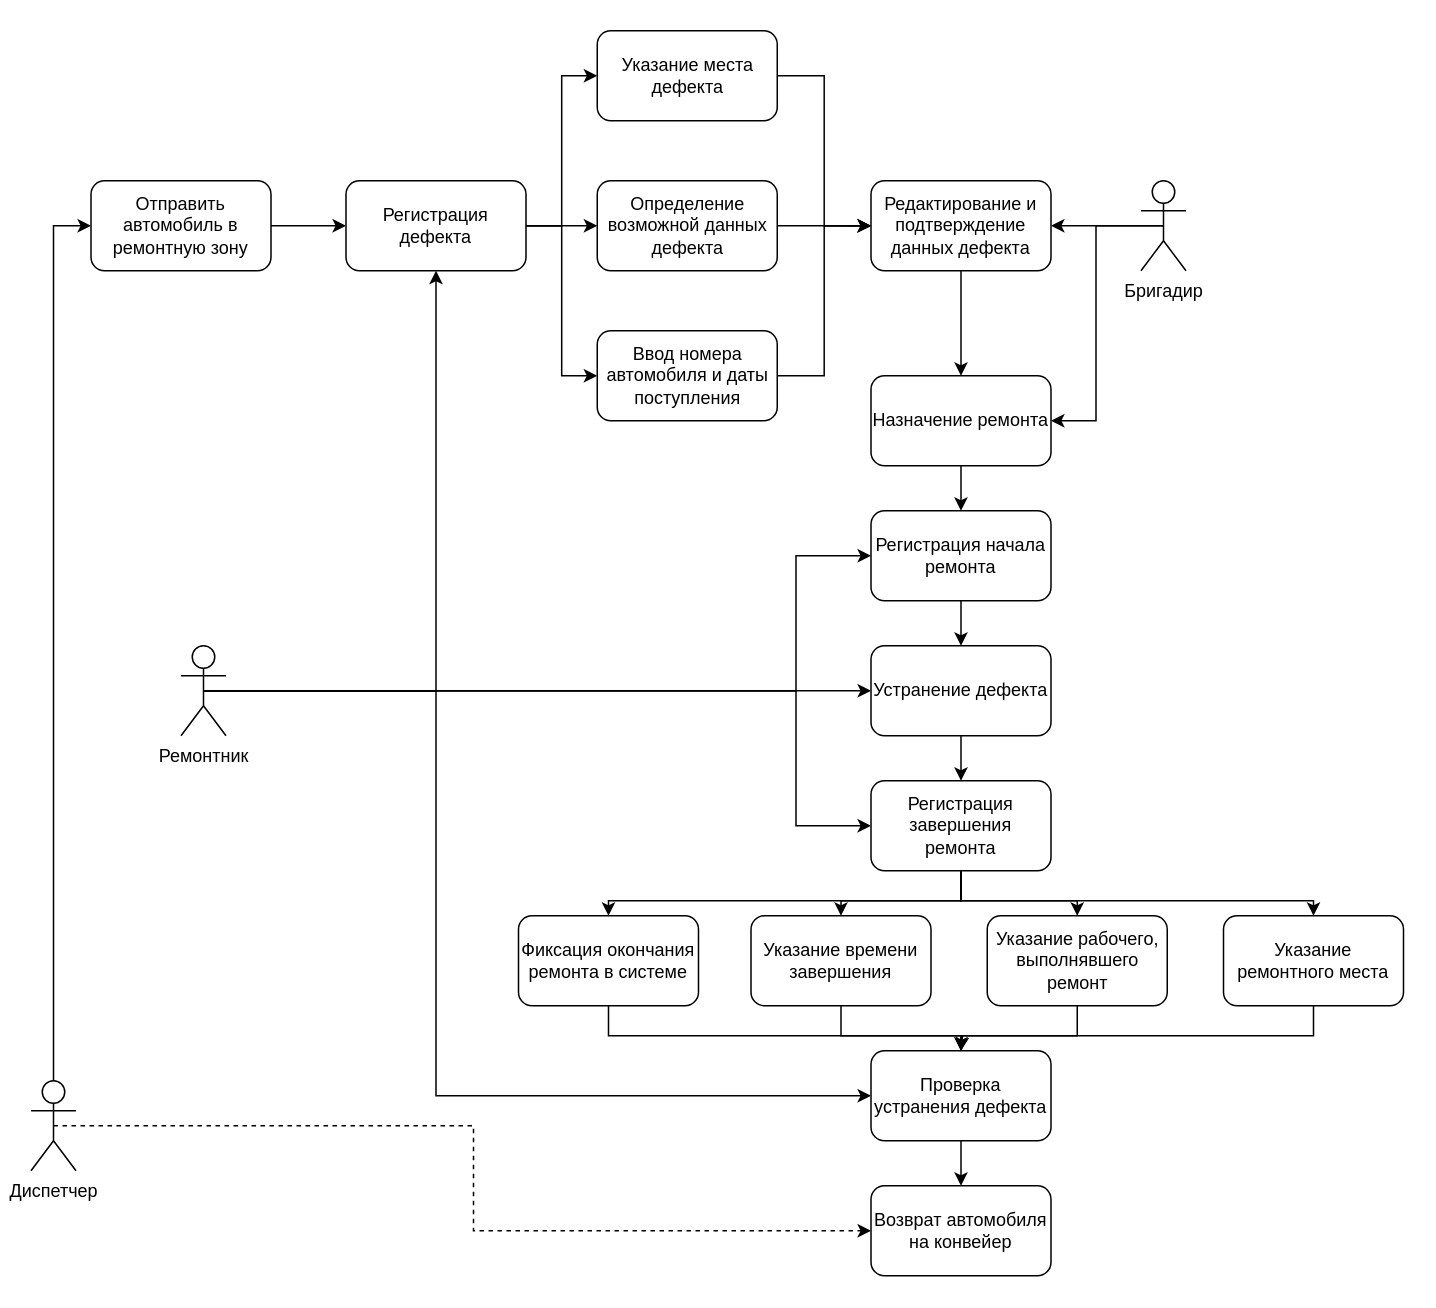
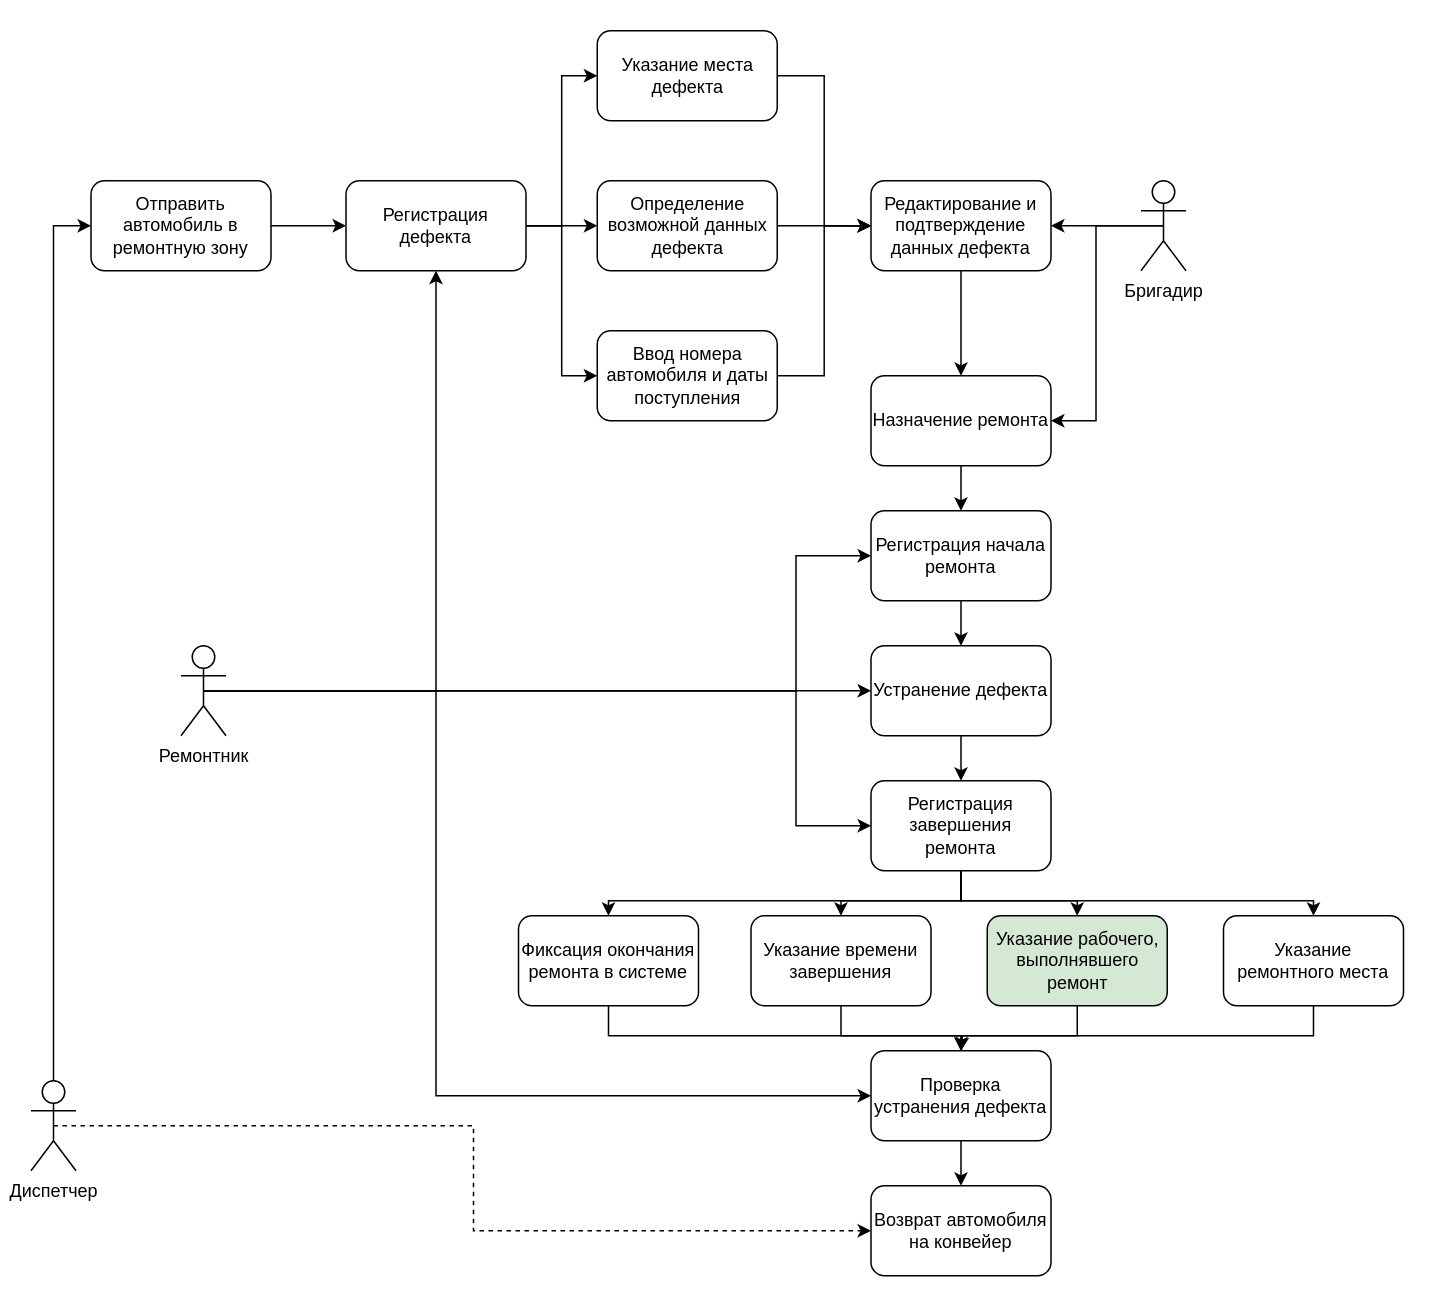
(1077, 961) -> (1077, 961)
